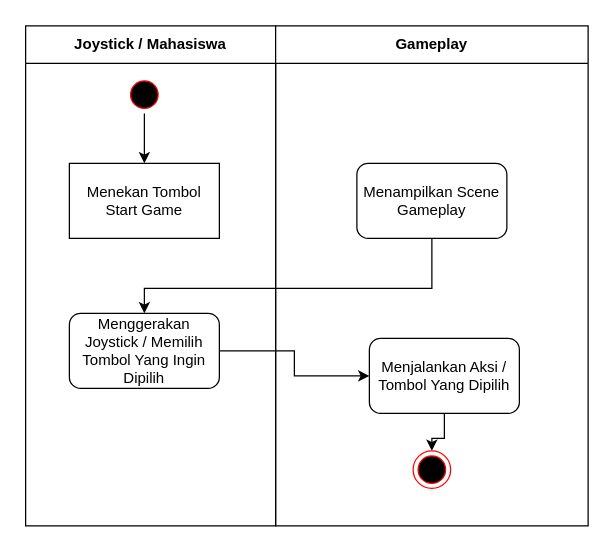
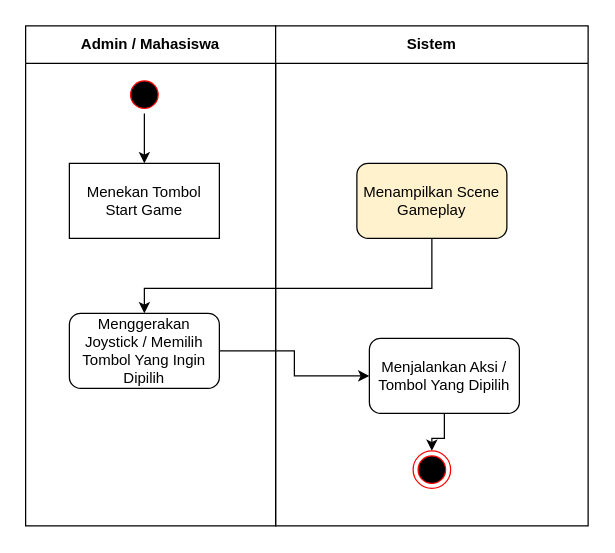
(151, 44) -> (151, 44)
(432, 44) -> (432, 44)
(432, 201) -> (432, 201)
